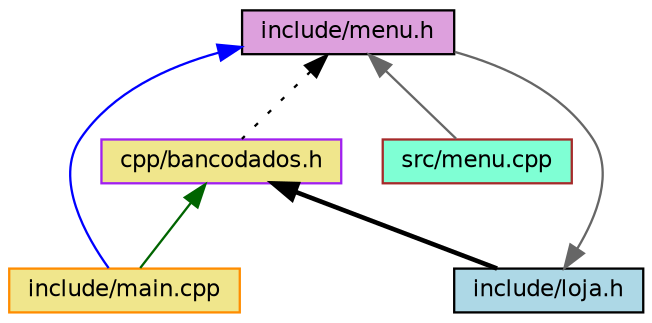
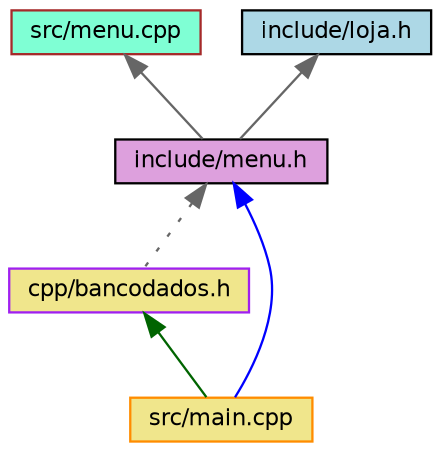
(276, 105) -> (168, 236)
(421, 105) -> (172, 106)
(396, 230) -> none
(124, 290) -> (221, 420)
